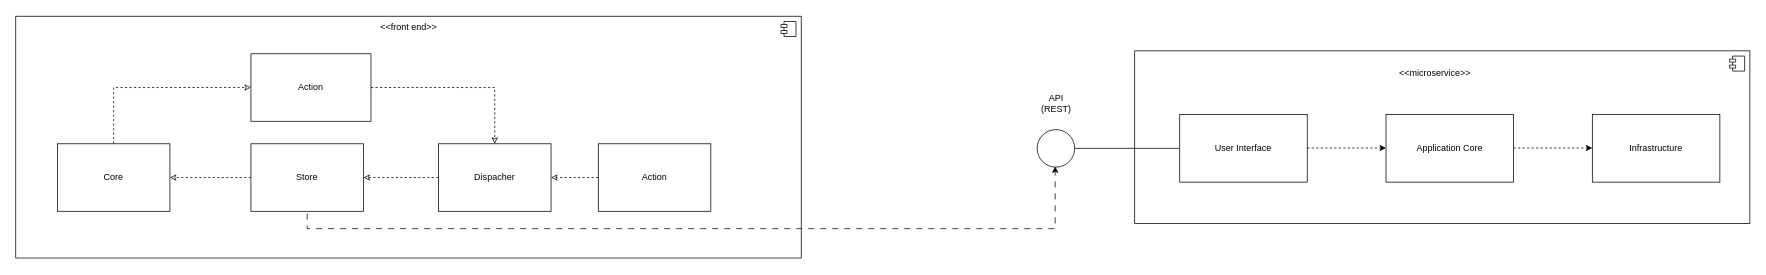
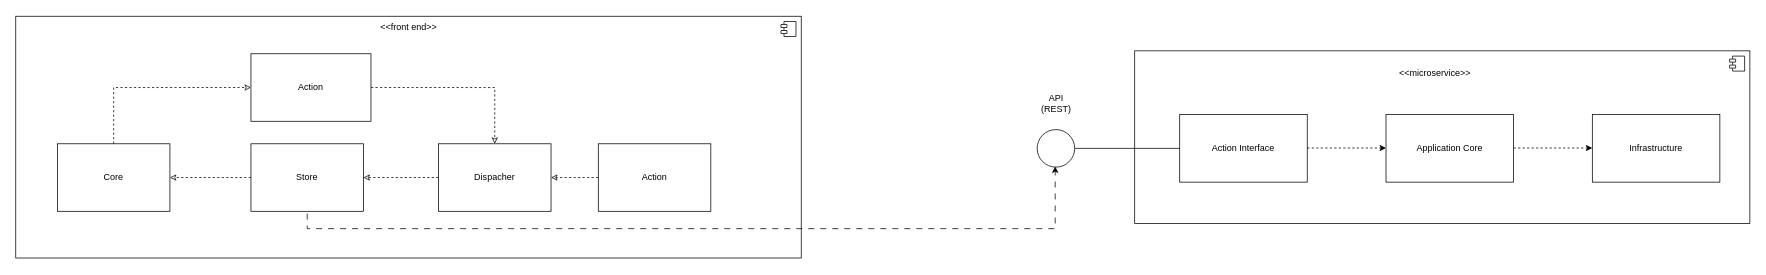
(1243, 148) -> (1243, 148)
